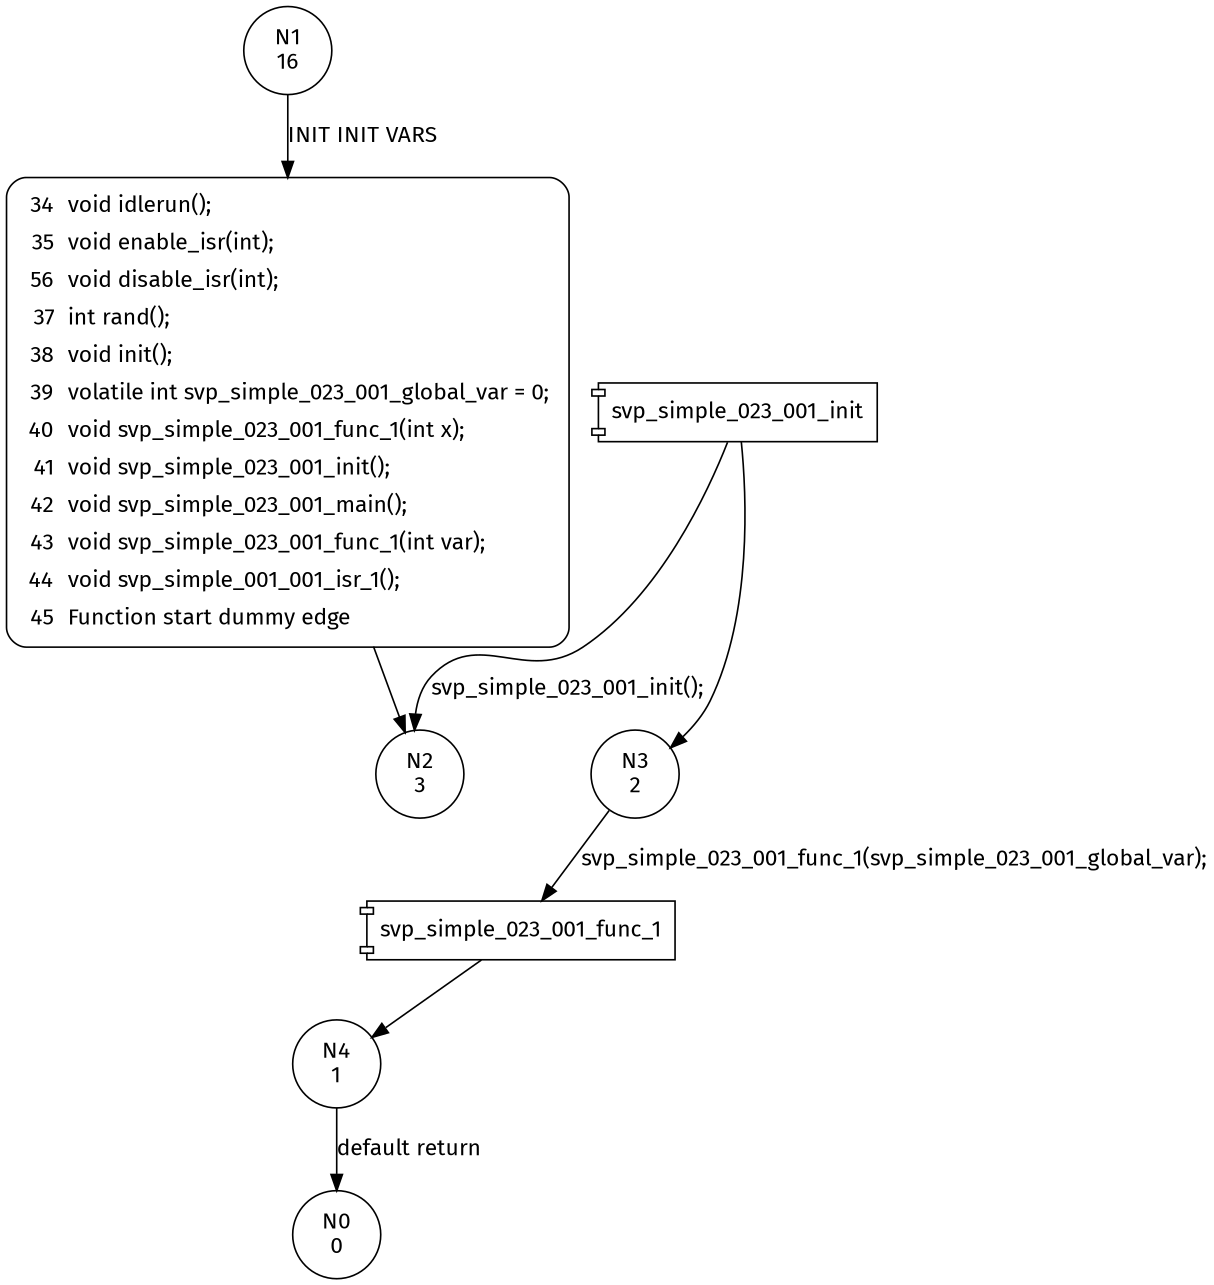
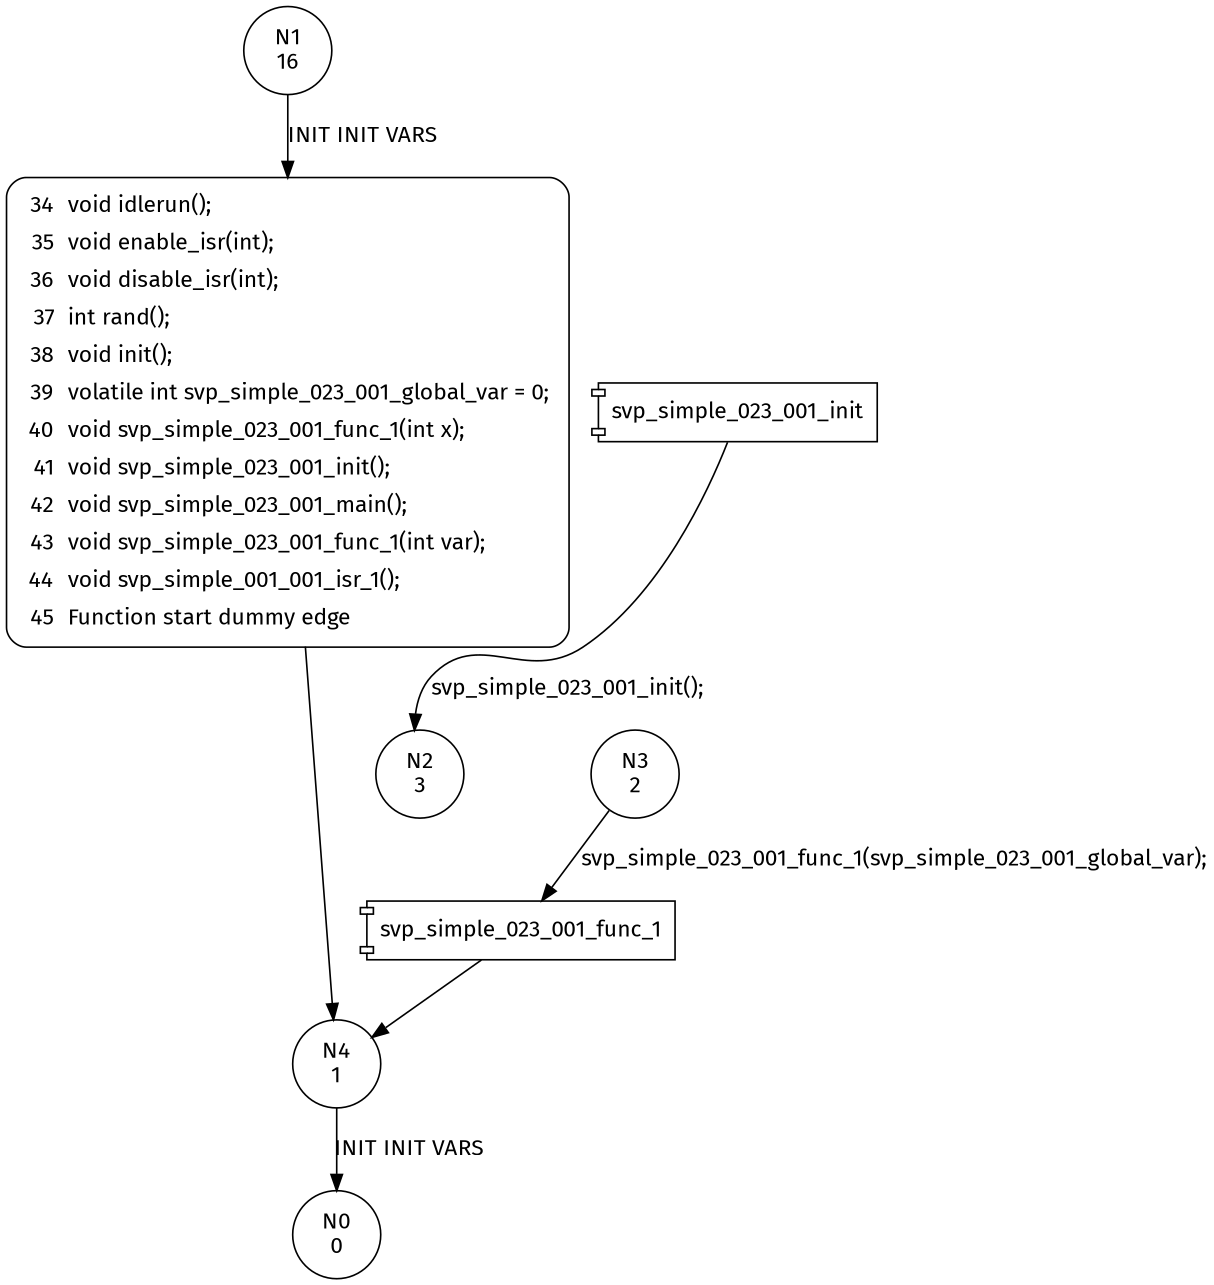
(42, 280) -> (42, 280)
(740, 596) -> none
(387, 682) -> (319, 825)
(409, 1149) -> (409, 1149)
